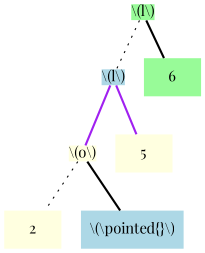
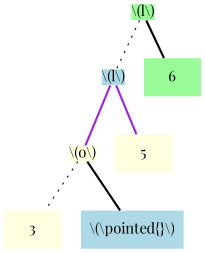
(33, 230) -> (33, 230)
